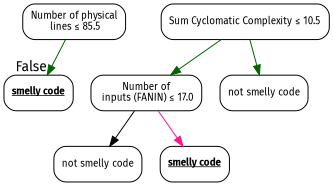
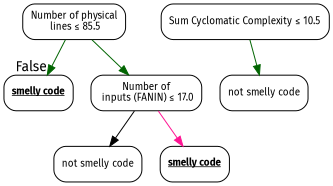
(200, 54) -> (107, 54)
